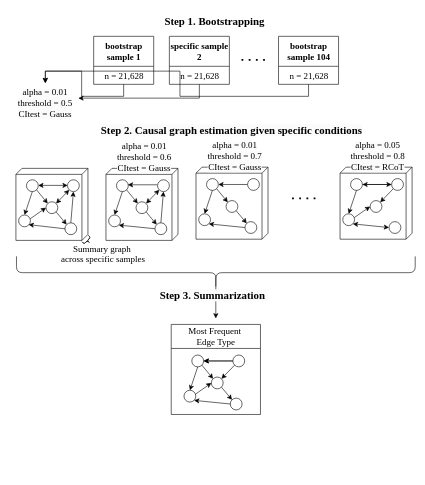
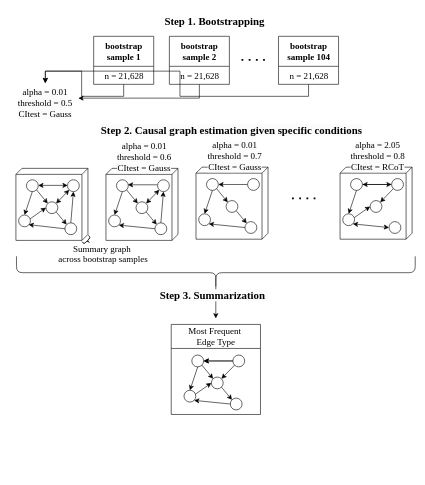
(200, 51) -> (200, 51)
(378, 153) -> (378, 153)
(103, 254) -> (103, 254)
